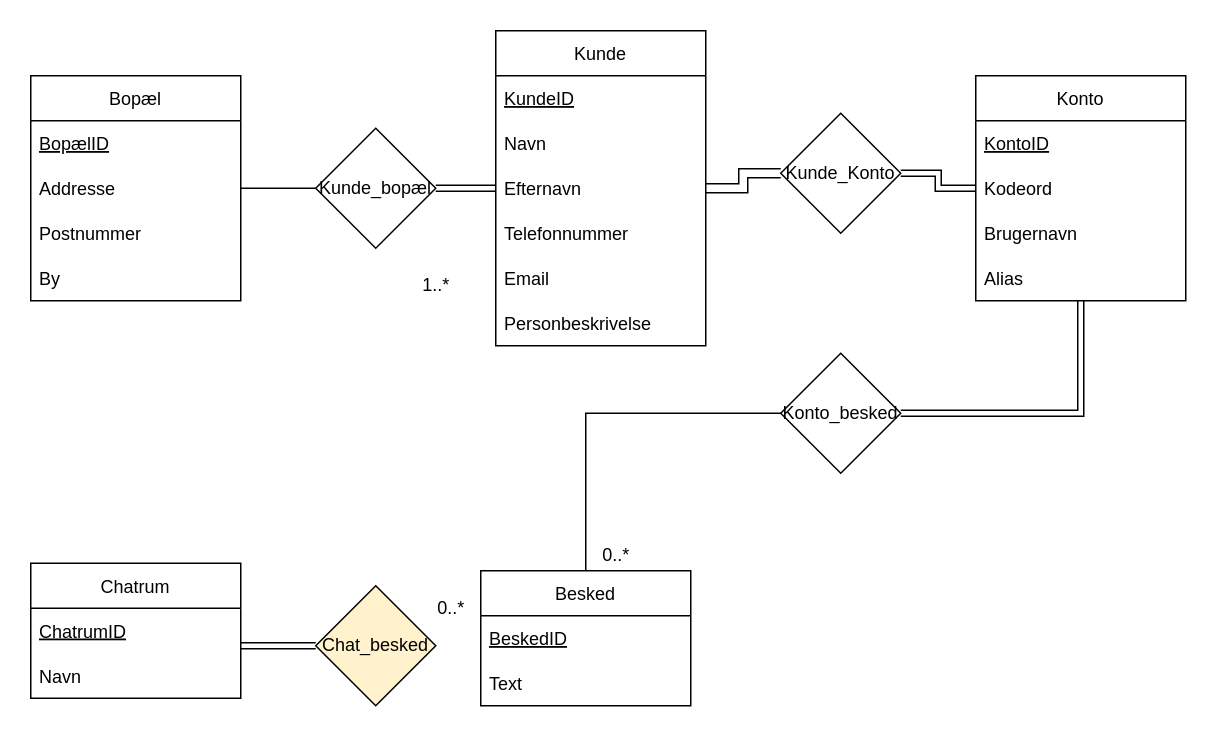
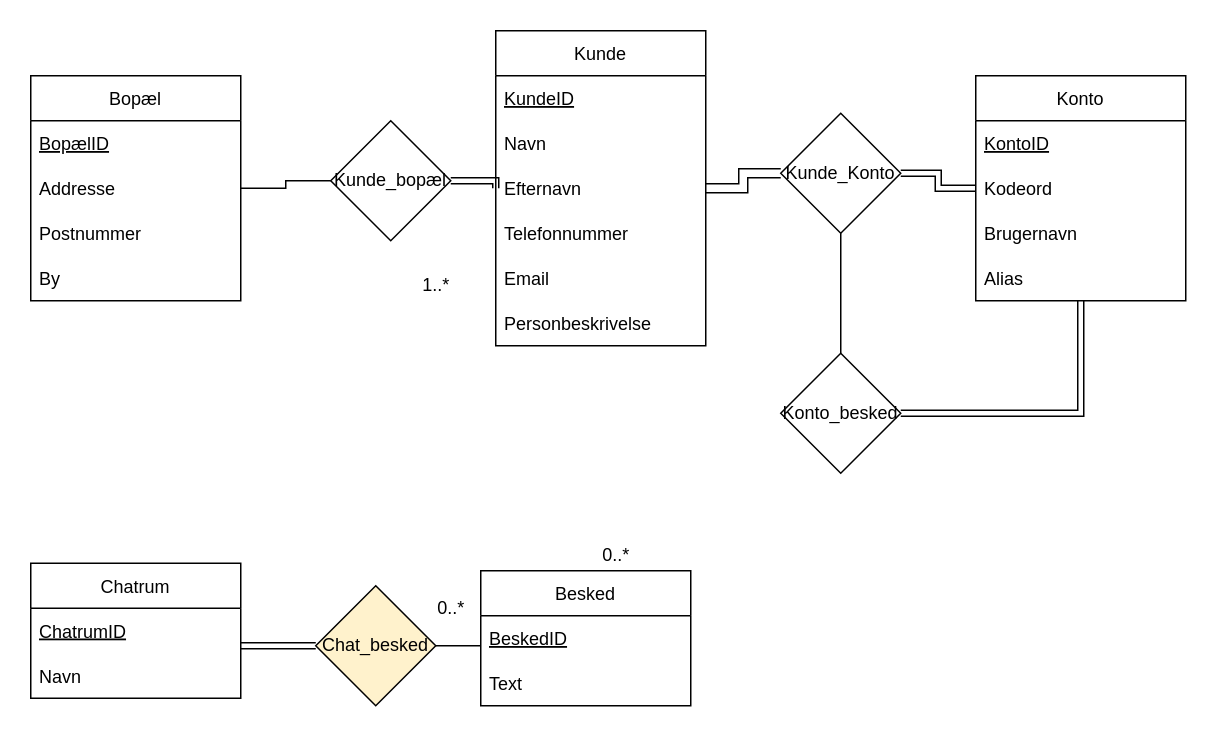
(376, 188) -> (391, 181)
(605, 413) -> (841, 293)
none -> (457, 646)
